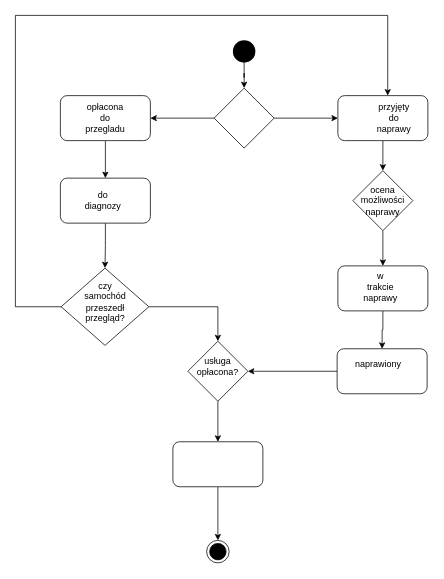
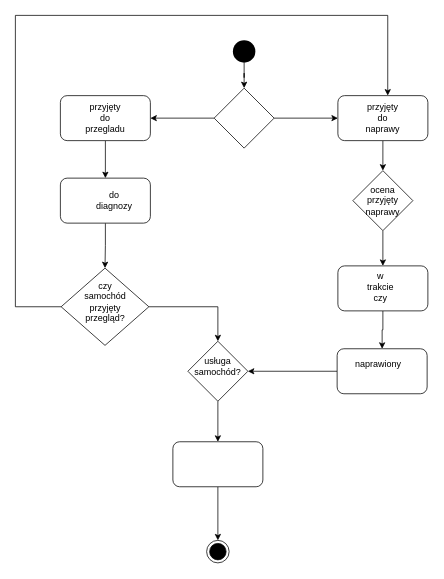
(105, 118) -> (105, 118)
(394, 118) -> (383, 118)
(103, 201) -> (114, 201)
(383, 201) -> (383, 201)
(381, 287) -> (381, 287)
(105, 302) -> (105, 302)
(218, 366) -> (218, 366)
